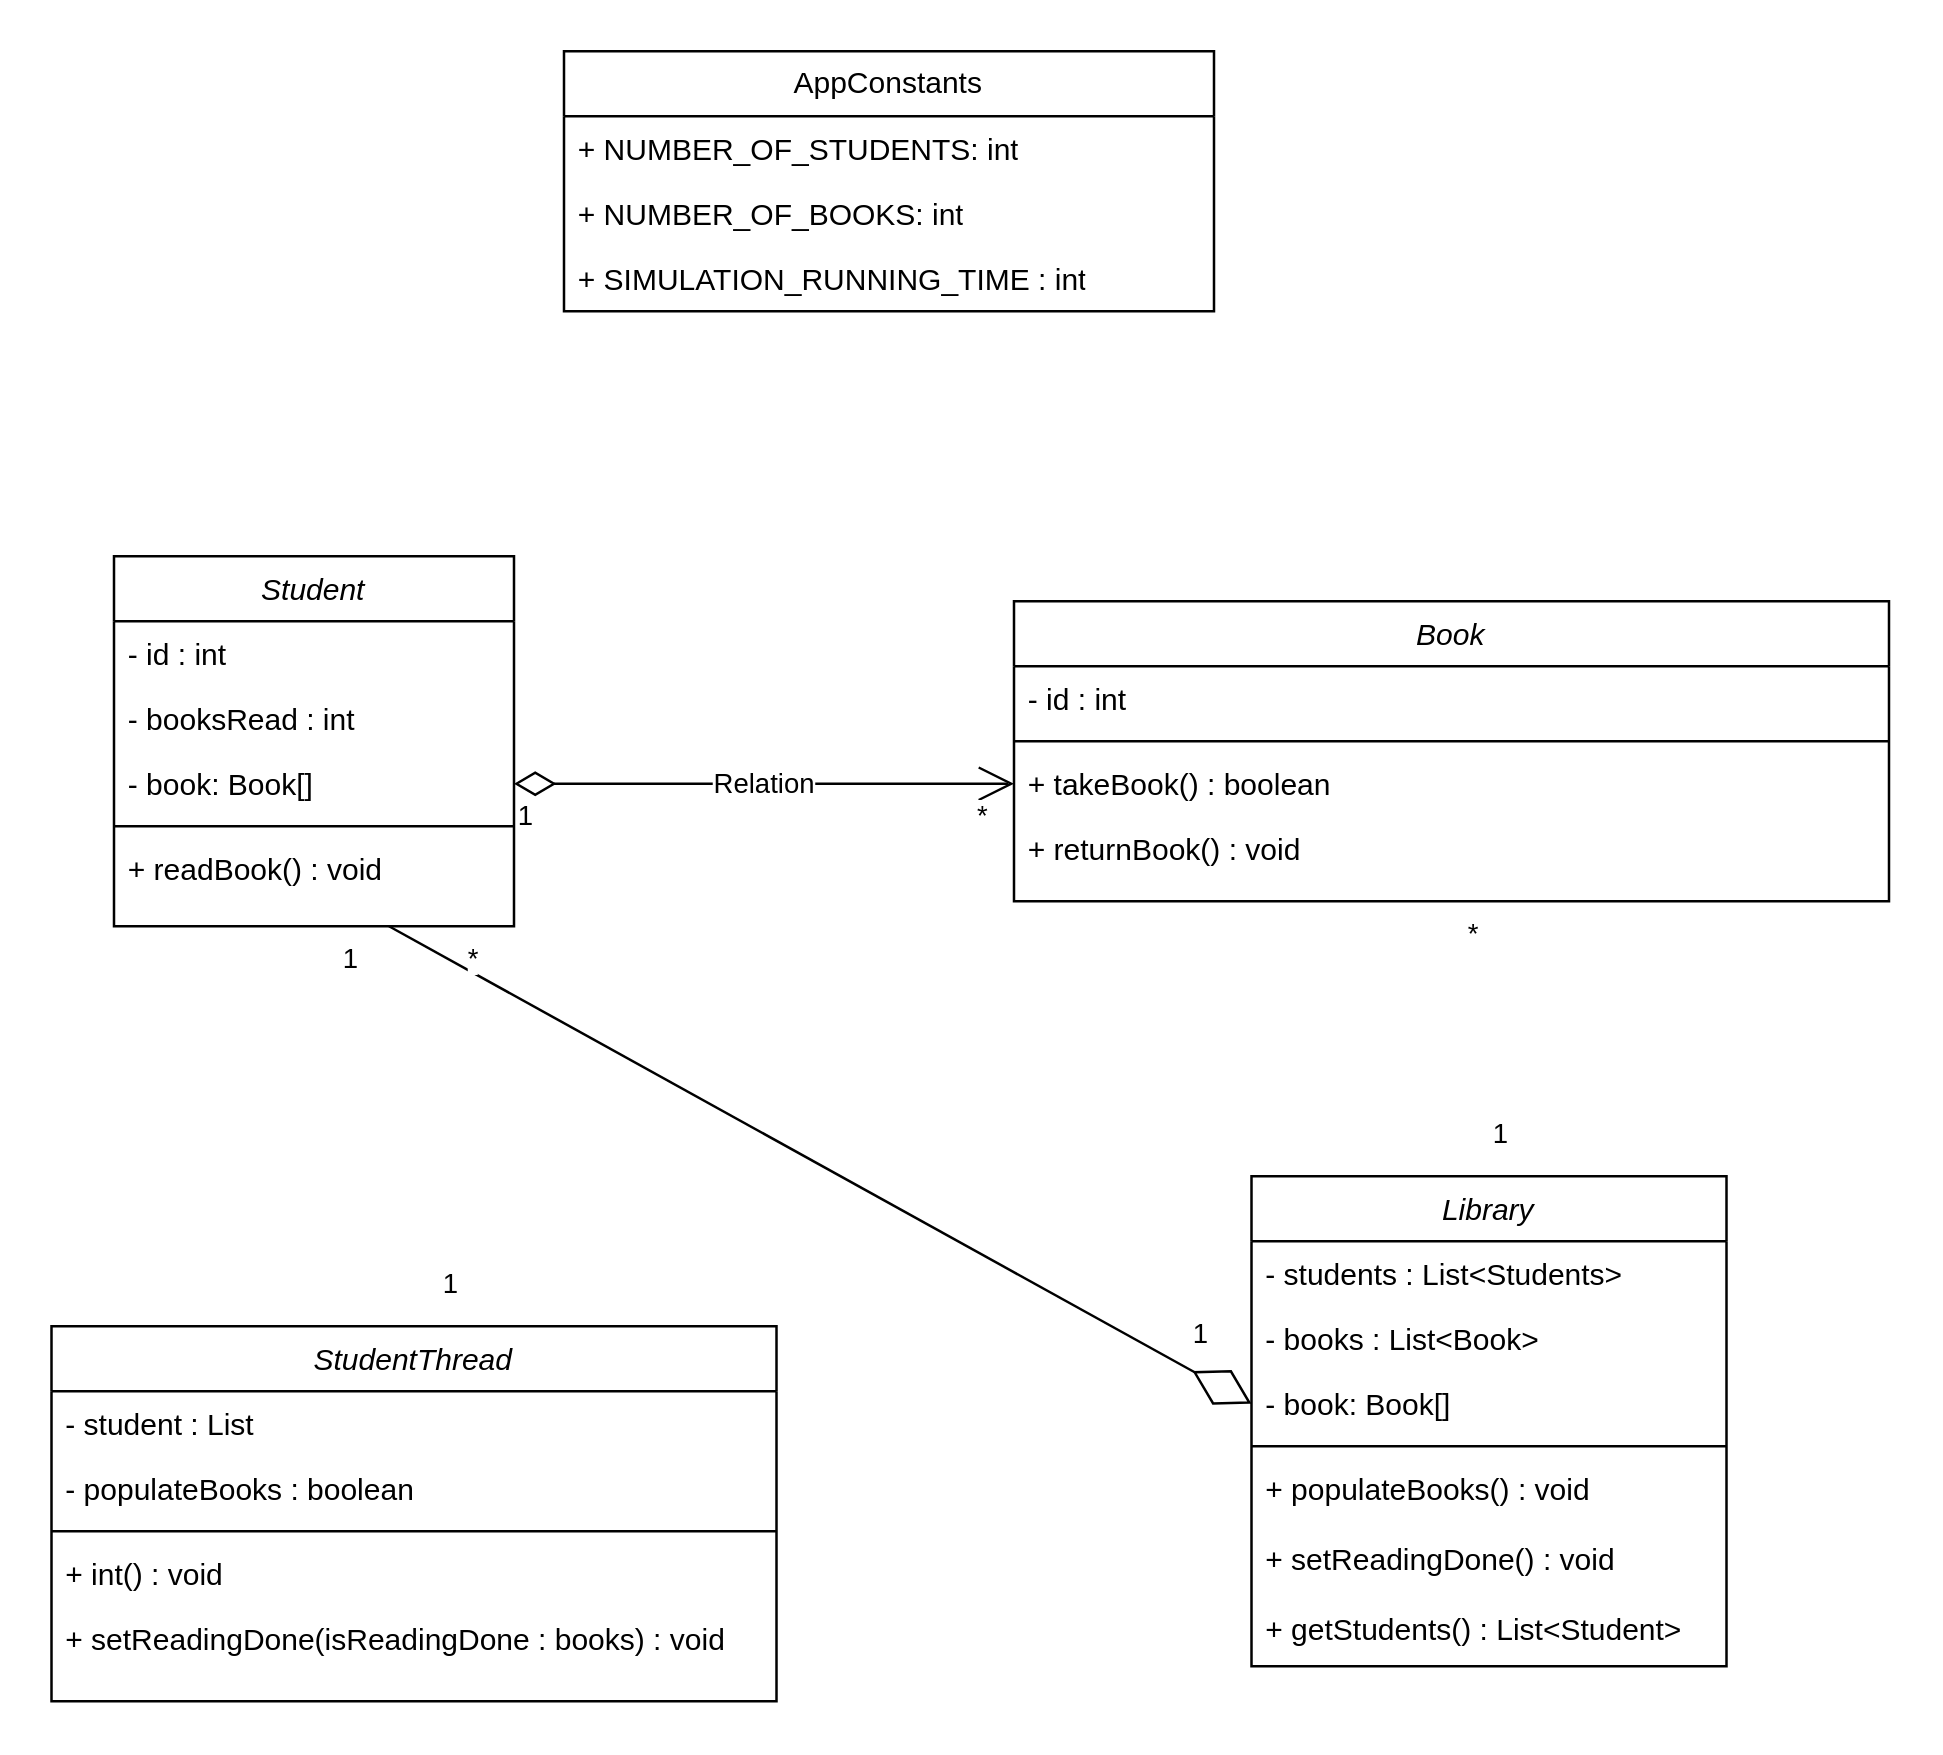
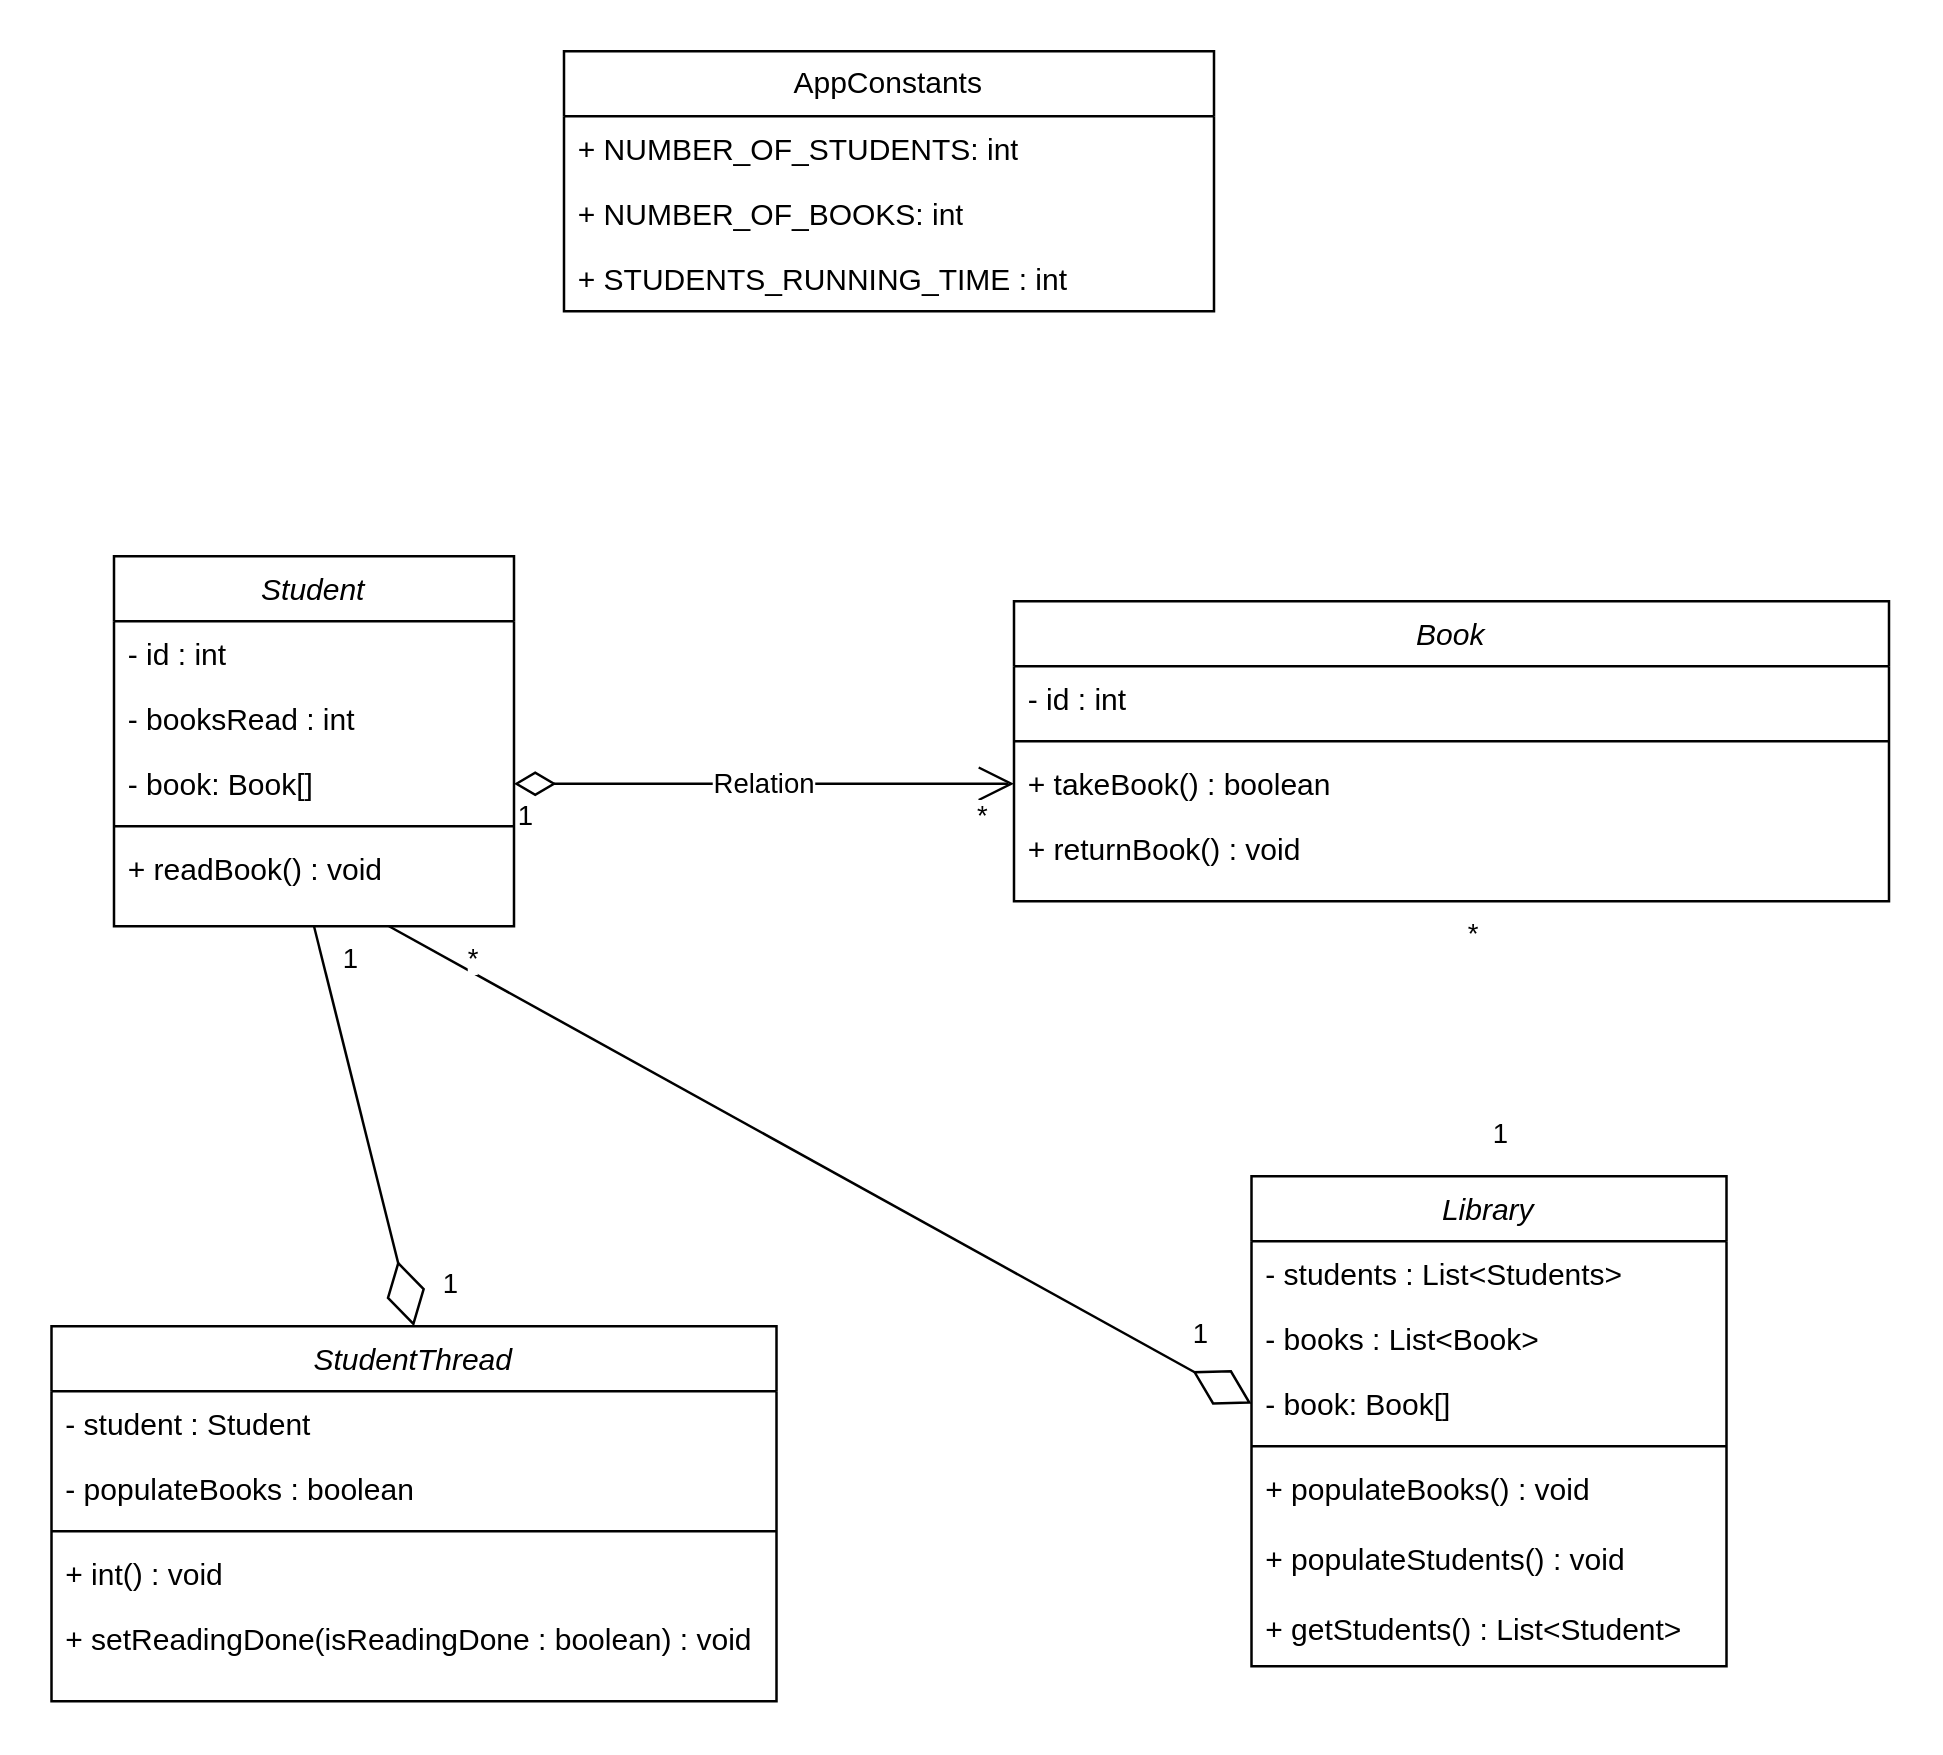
(820, 282) -> (803, 282)
none -> (356, 1097)
(180, 1425) -> (209, 1425)
(1456, 1560) -> (1472, 1560)
(409, 1640) -> (421, 1640)
